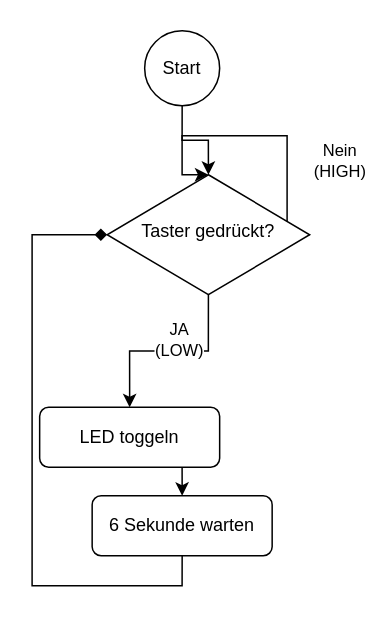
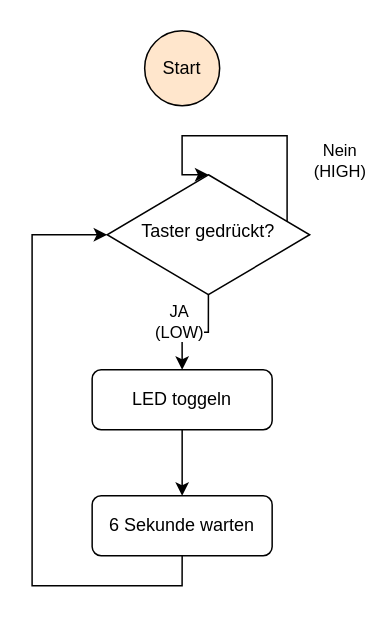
(182, 68) -> (182, 68)
(208, 140) -> none
(94, 235) -> (95, 235)
(130, 437) -> (182, 400)
